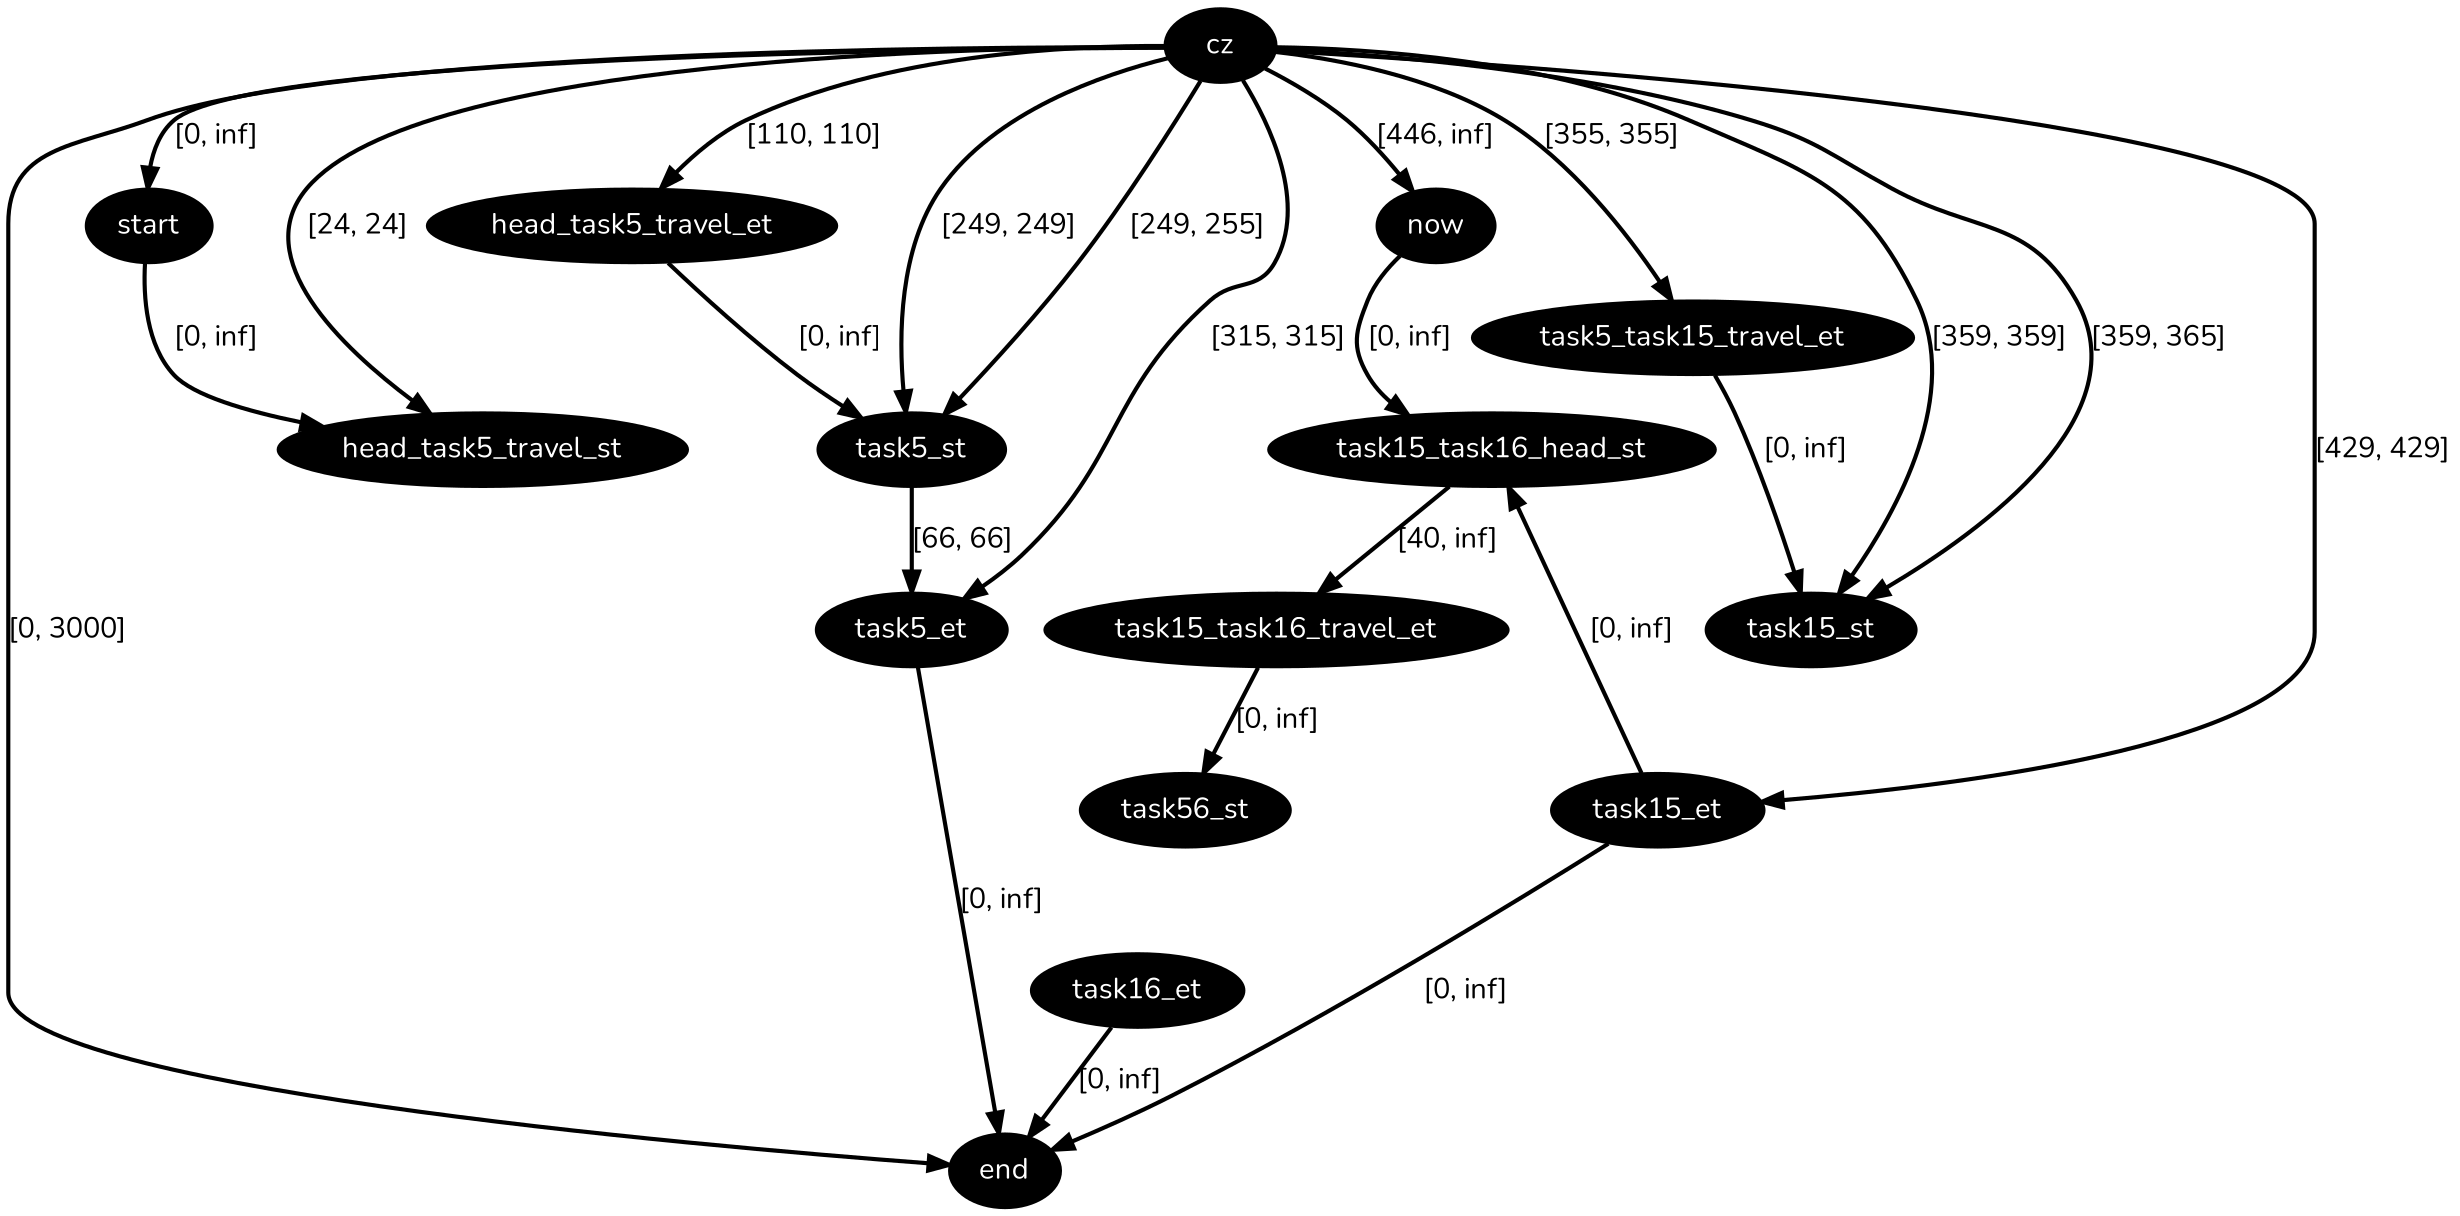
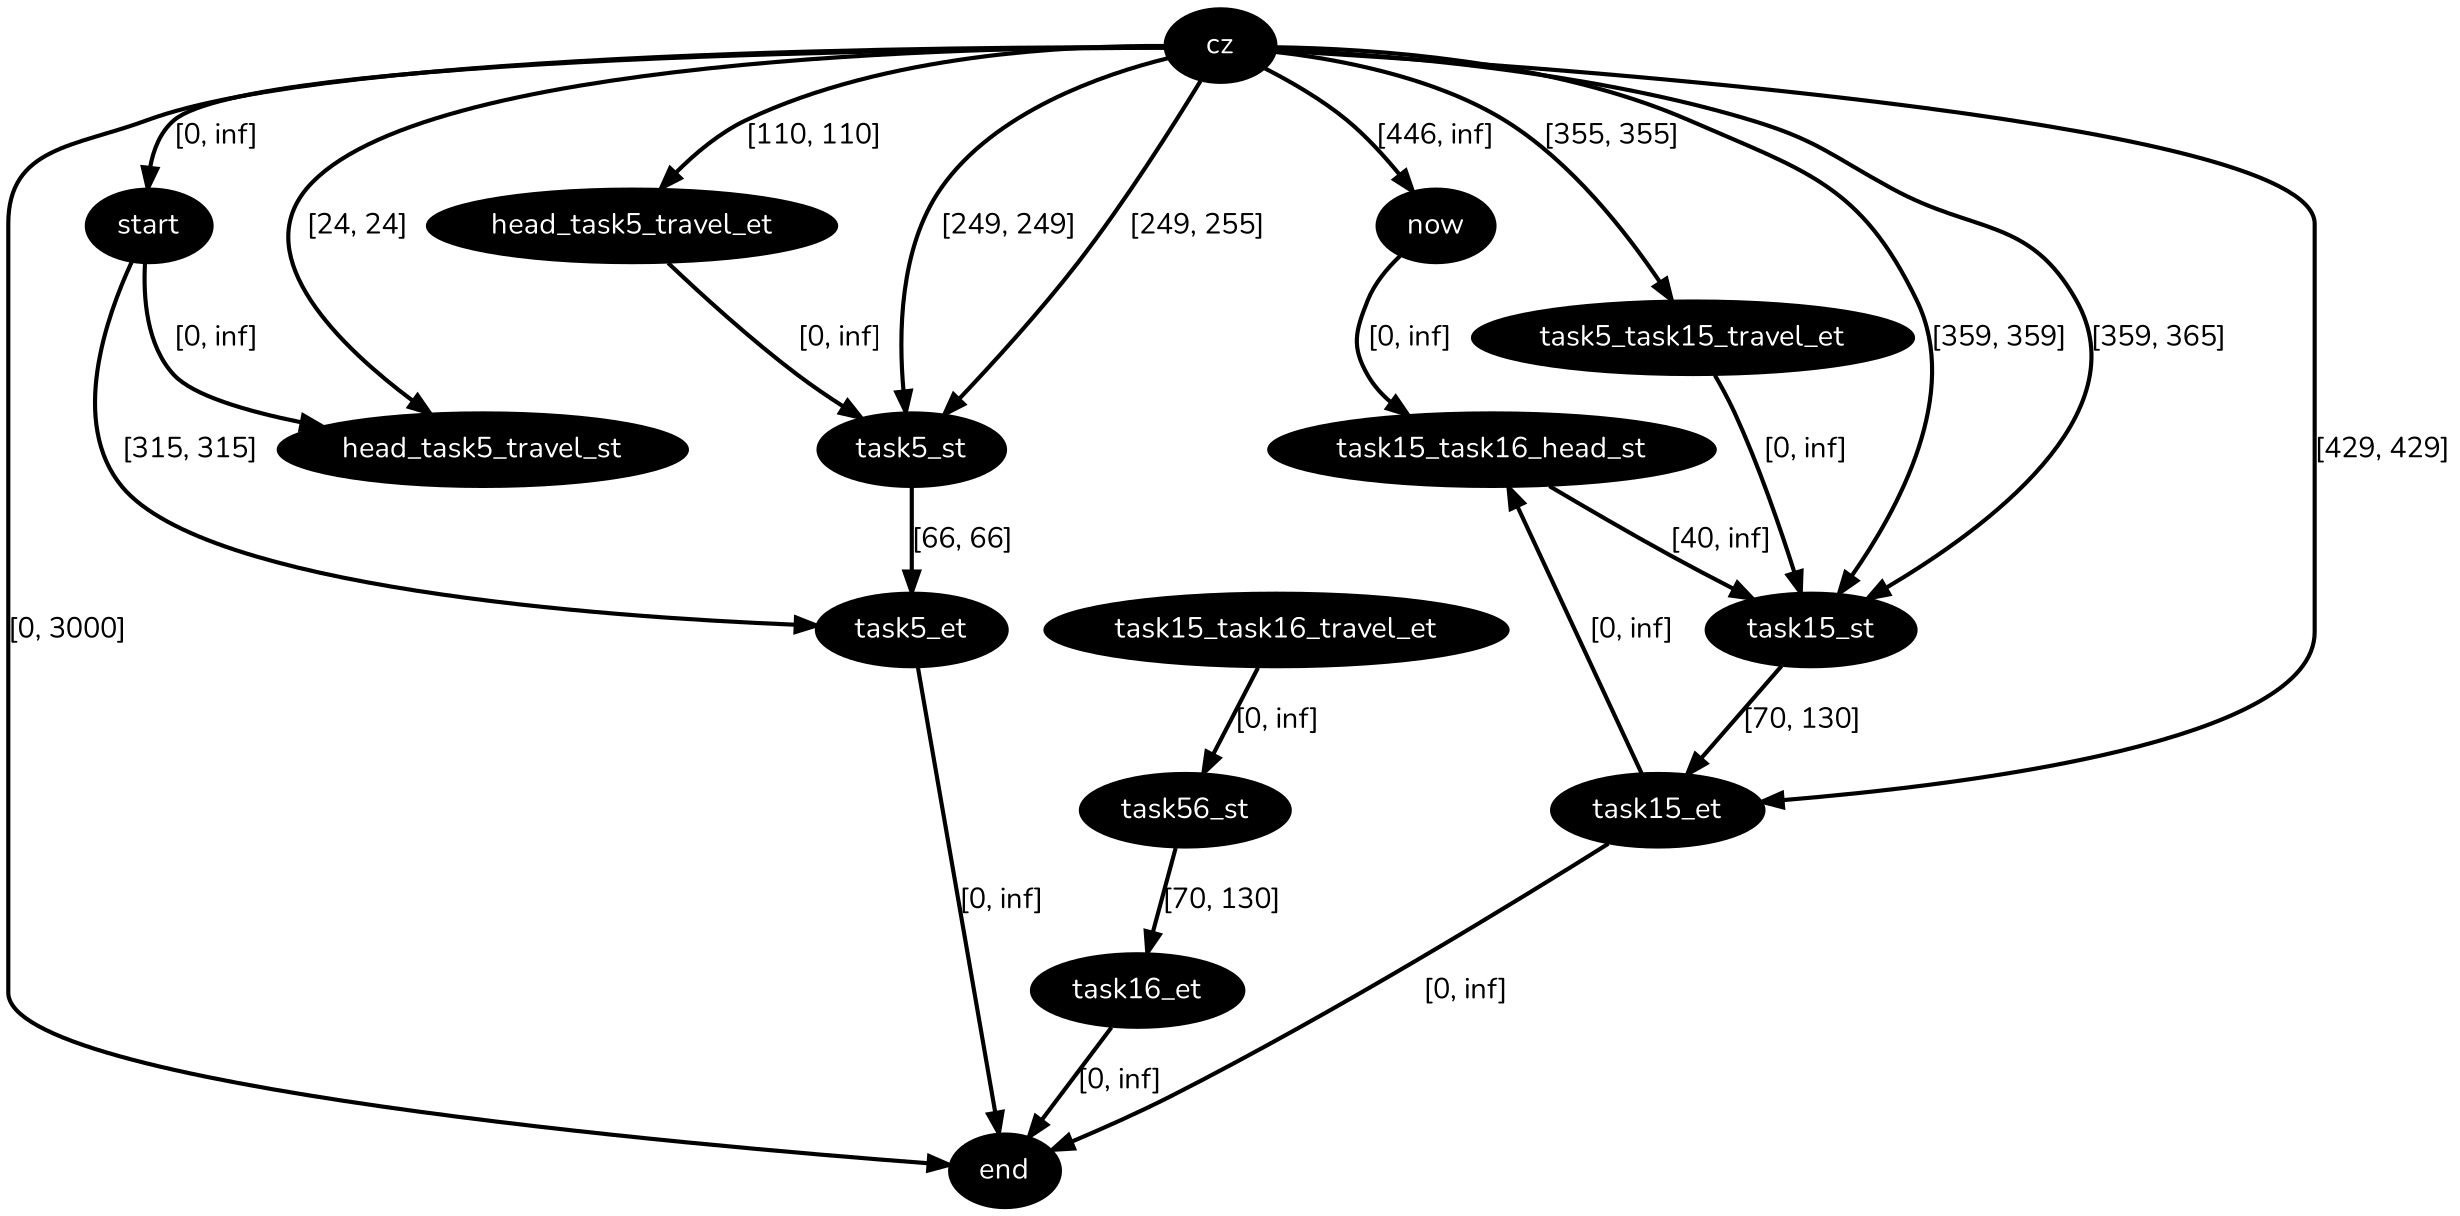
(1175, 336) -> (332, 575)
(1393, 533) -> (1641, 539)
none -> (1742, 712)
none -> (1164, 890)
